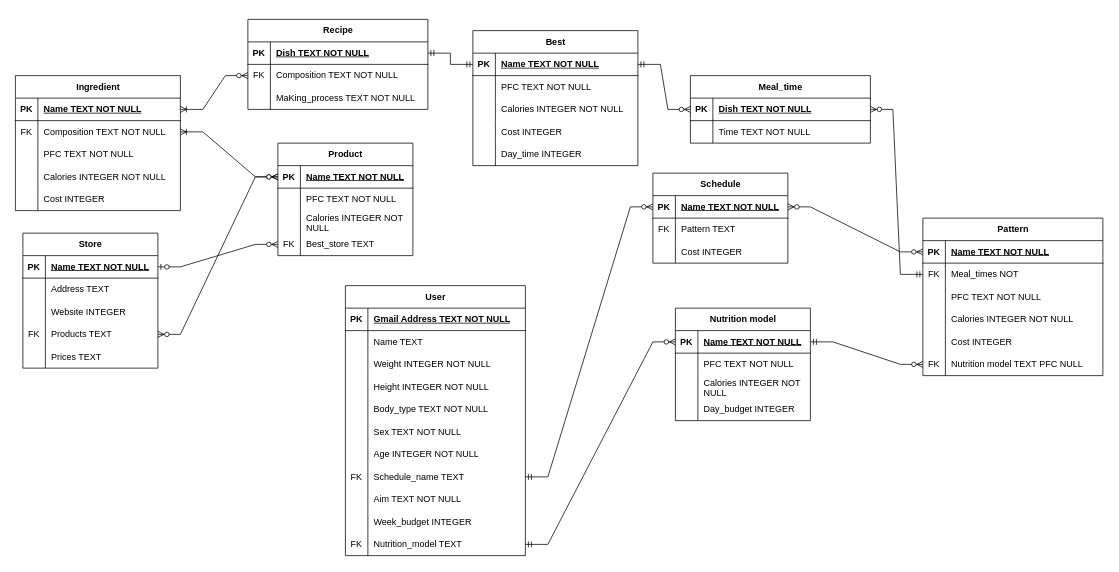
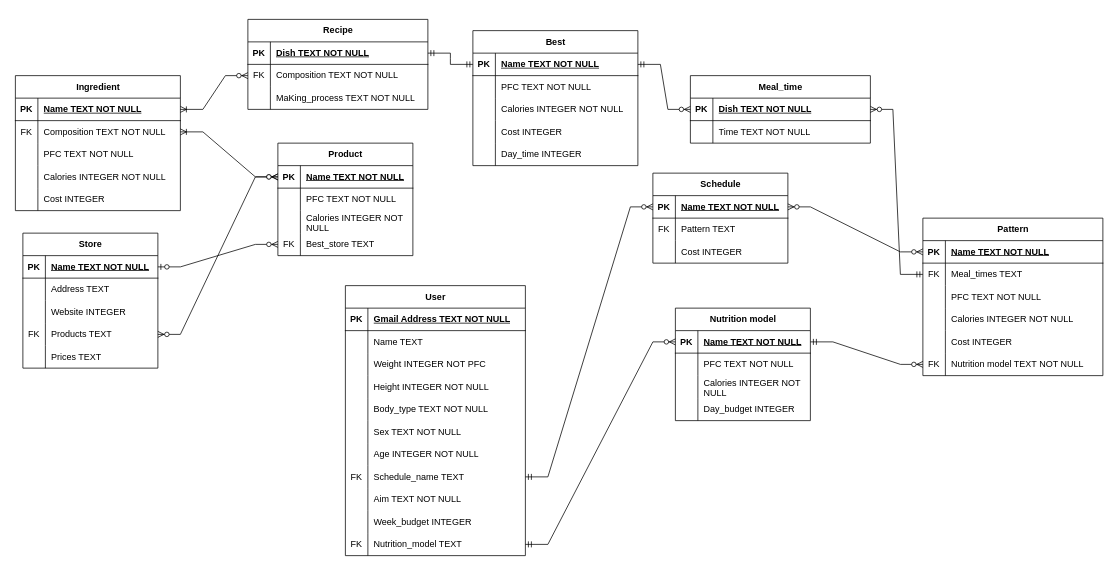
(983, 274) -> (986, 274)
(427, 364) -> (425, 364)
(1016, 364) -> (1016, 364)
